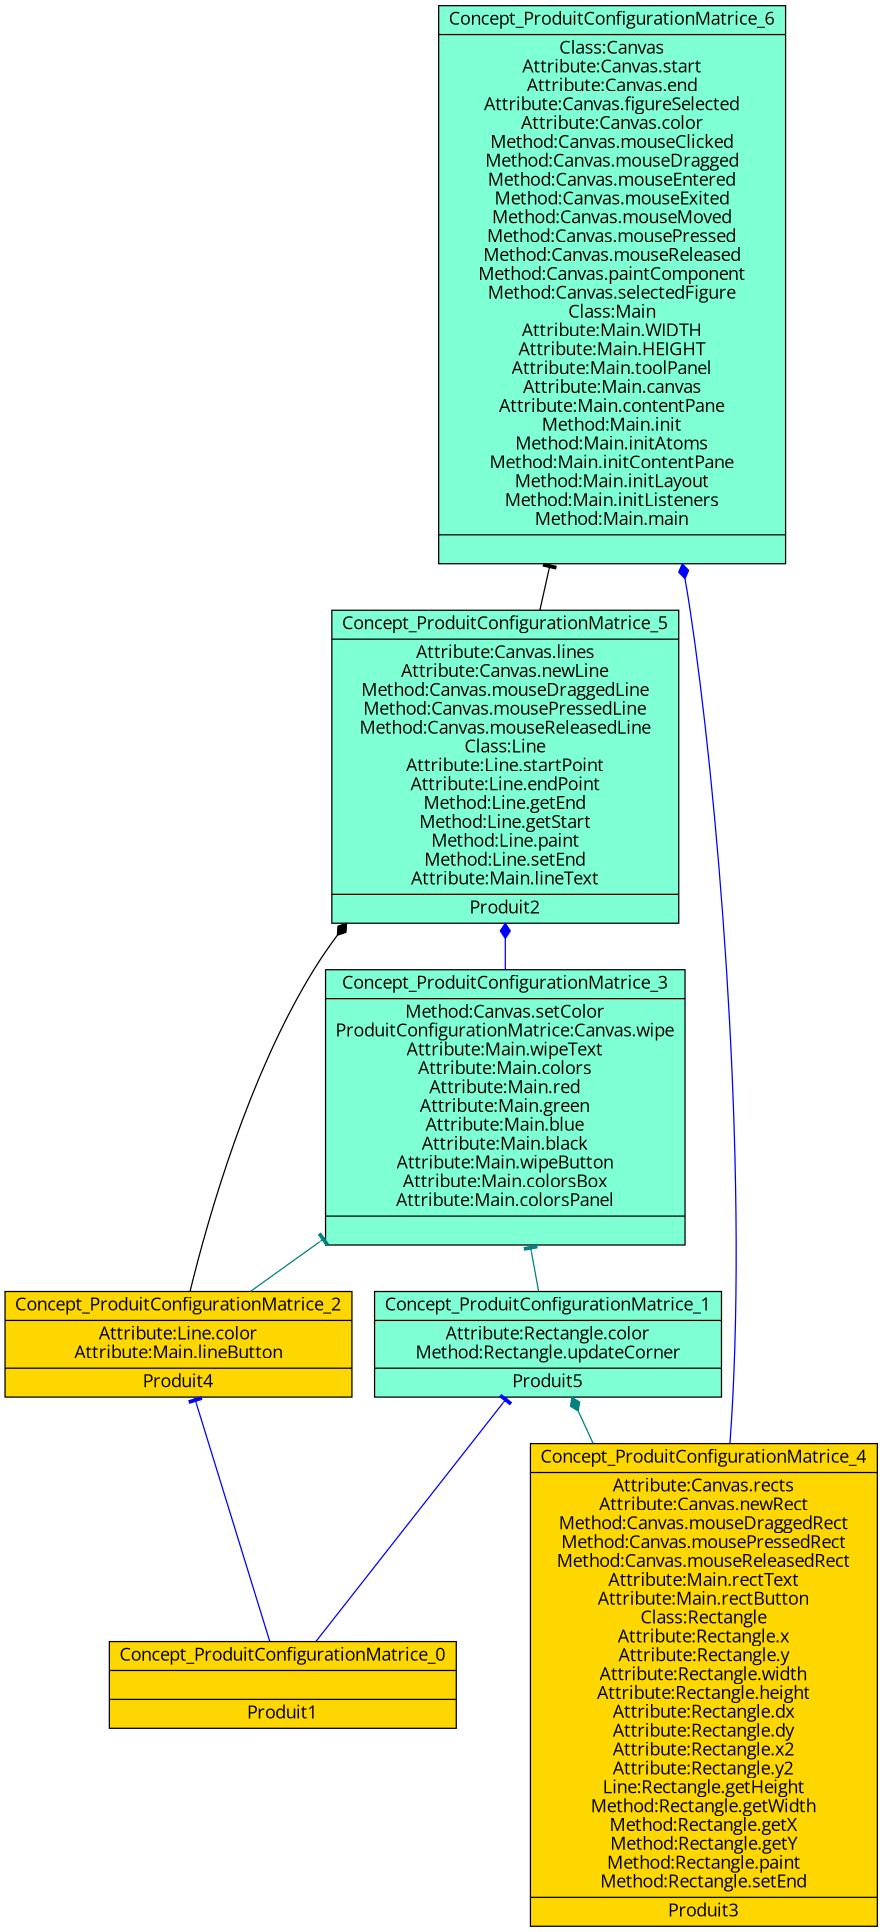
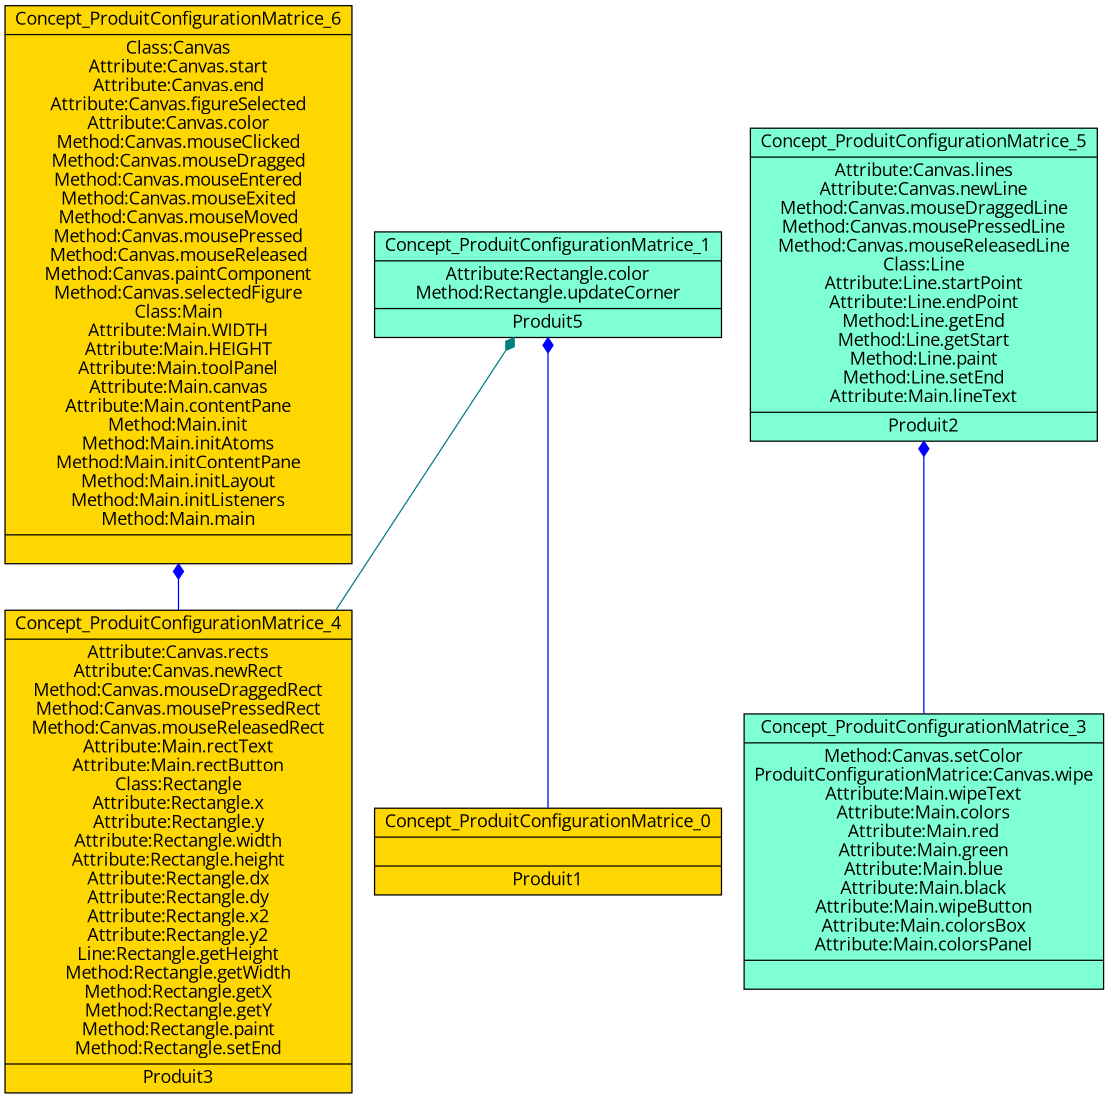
(612, 285) -> (178, 285)
(544, 590) -> none
(535, 1271) -> none
(178, 1344) -> none
(409, 1522) -> (548, 581)
